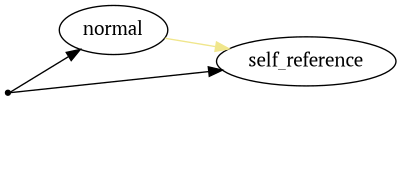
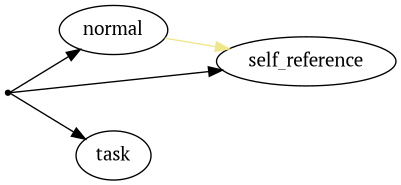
none -> (114, 155)
